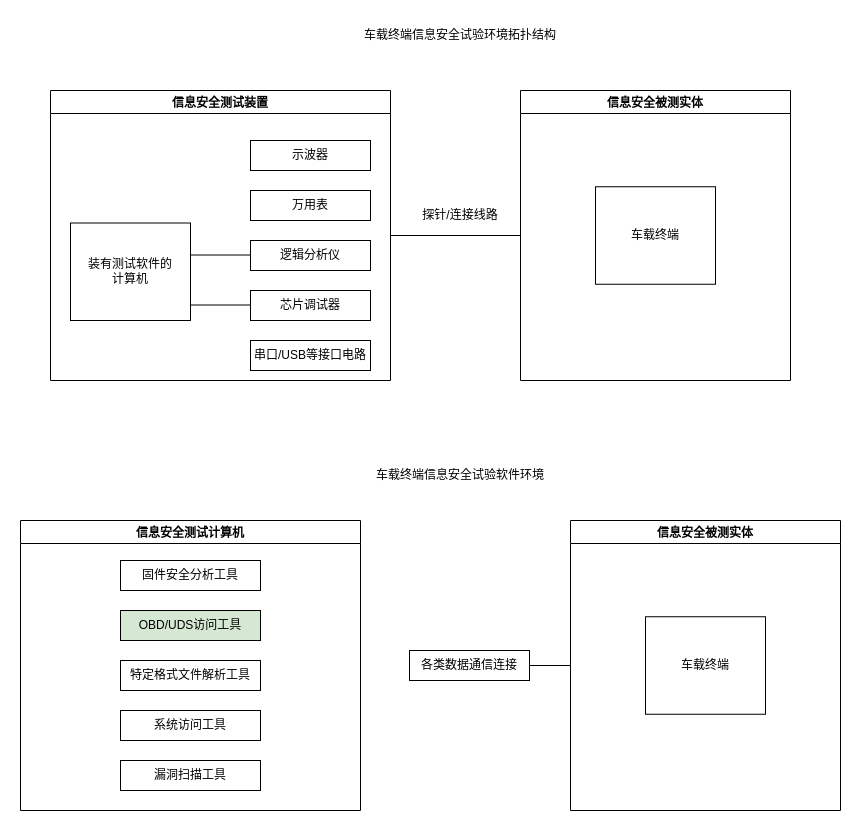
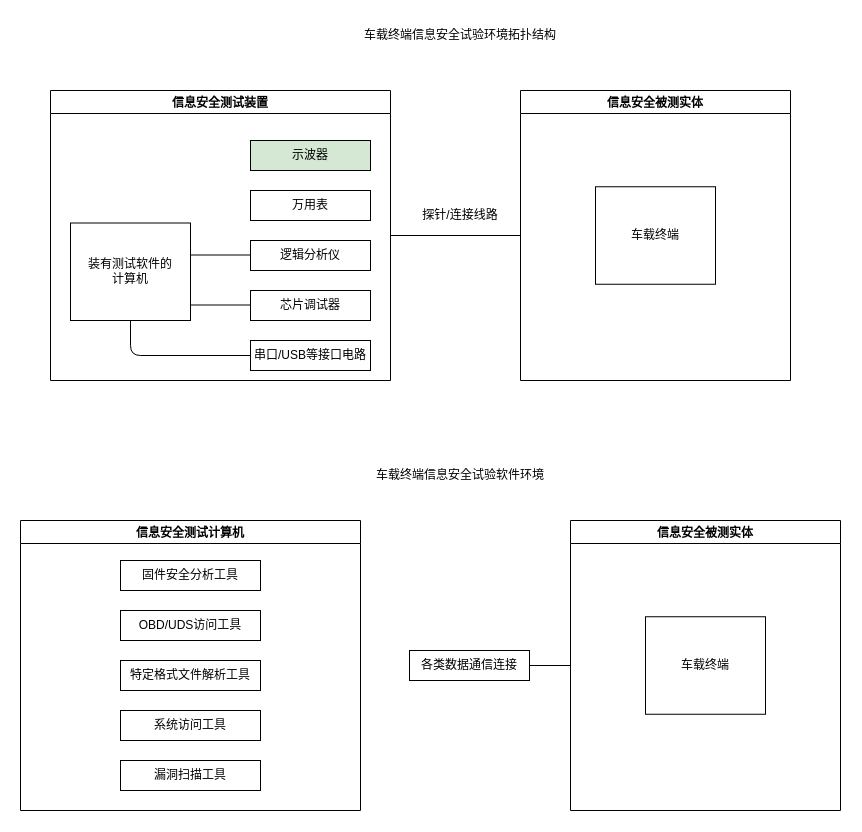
(311, 156) -> (311, 156)
none -> (179, 356)
(191, 626) -> (191, 626)
